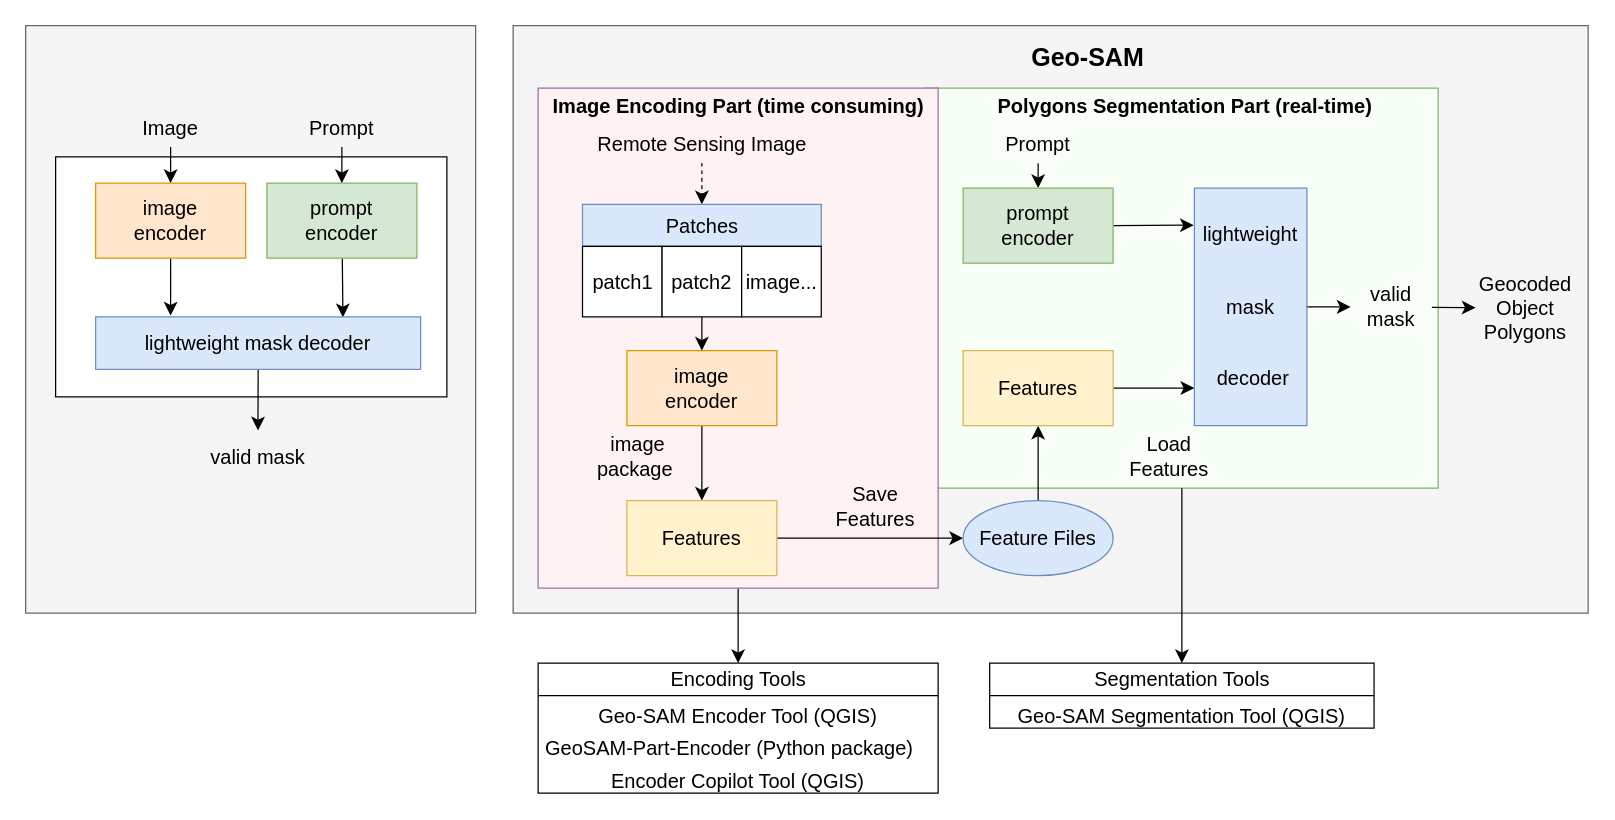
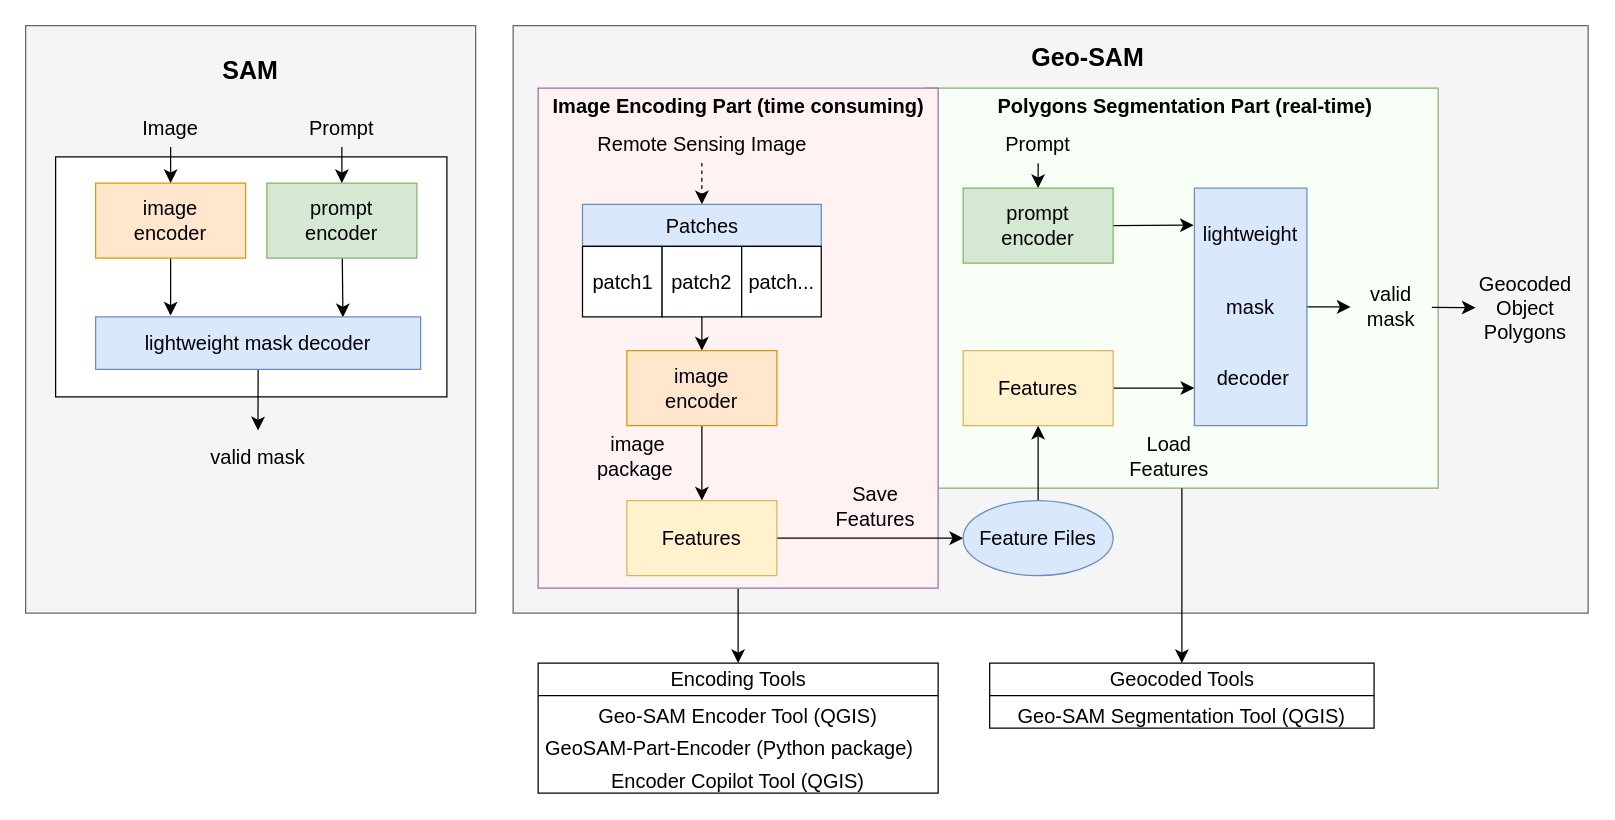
none -> (251, 69)
(782, 282) -> (782, 282)
(1183, 679) -> (1183, 679)
